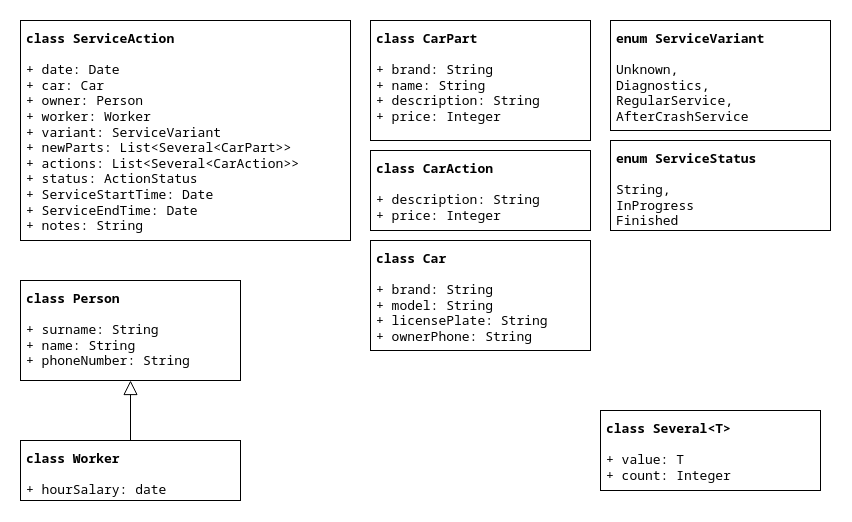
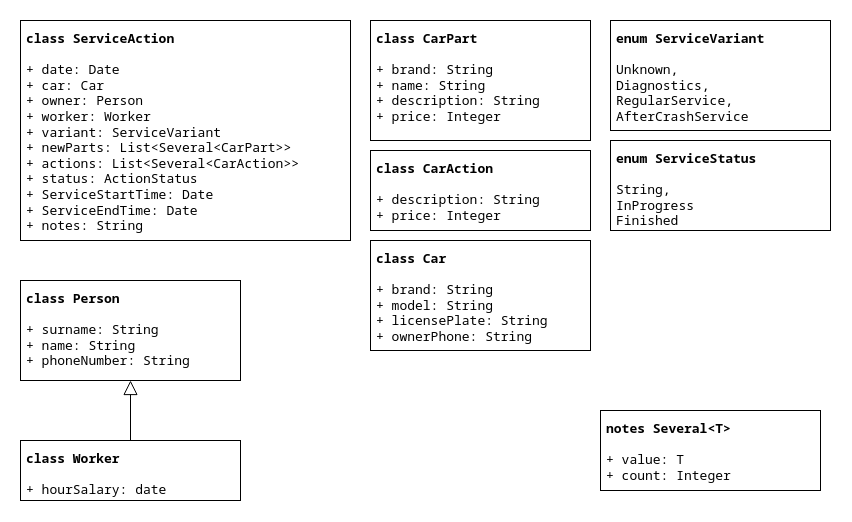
(660, 445) -> (661, 445)
